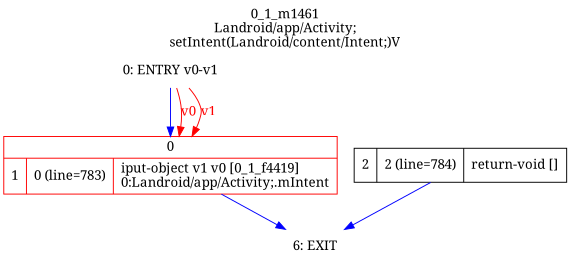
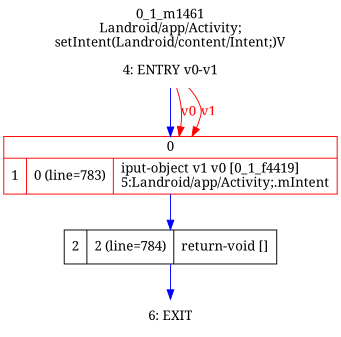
(170, 71) -> (170, 71)
(225, 183) -> (225, 183)
(249, 209) -> (170, 207)
